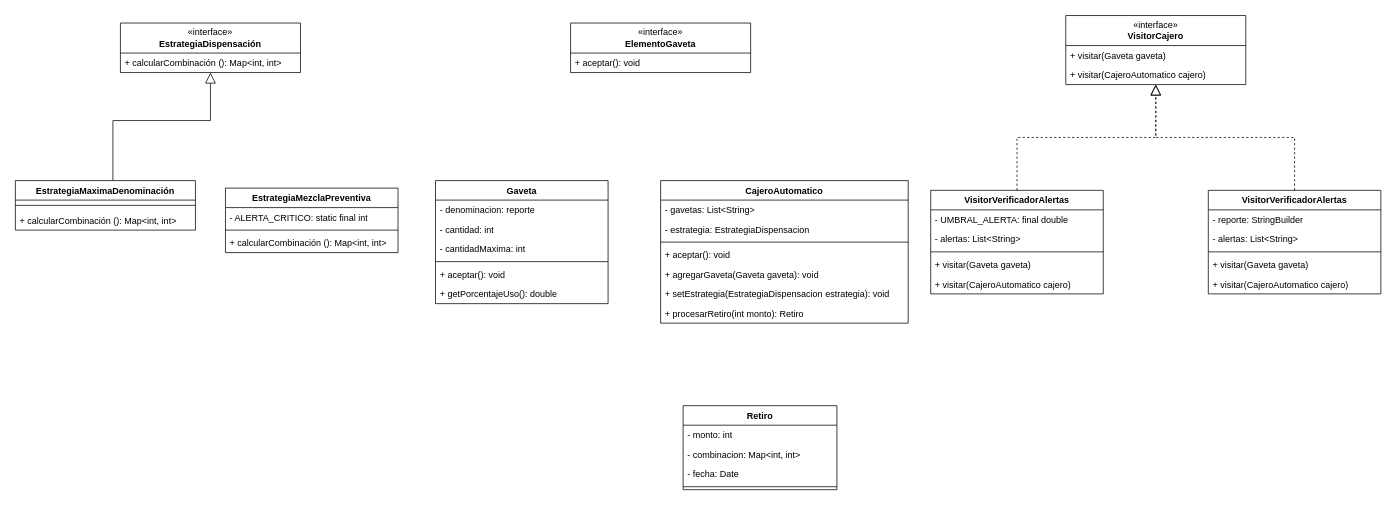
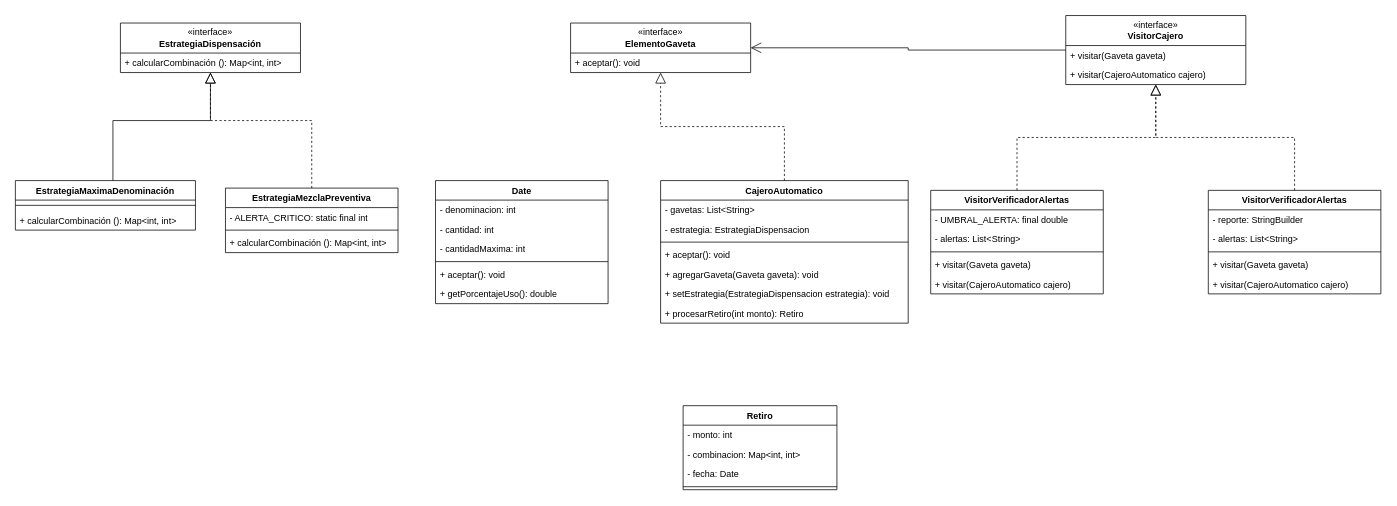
none -> (908, 50)
none -> (296, 120)
none -> (728, 126)
(522, 191) -> (522, 191)
(492, 211) -> (481, 211)
